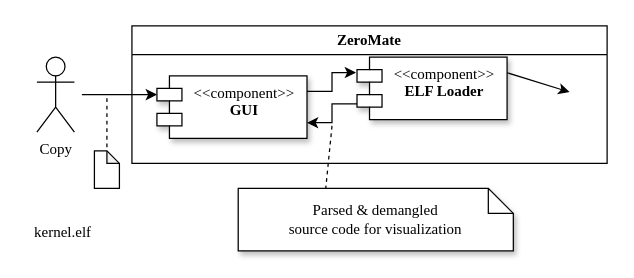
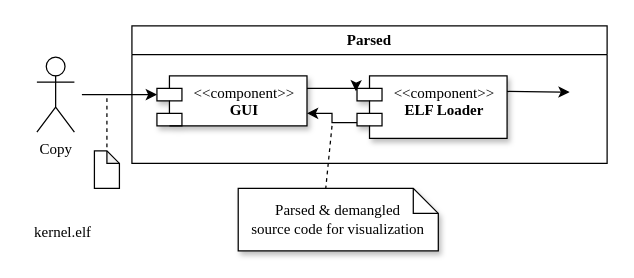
(369, 41) -> (369, 41)
(432, 88) -> (432, 107)
(232, 107) -> (232, 101)
(376, 219) -> (338, 219)
